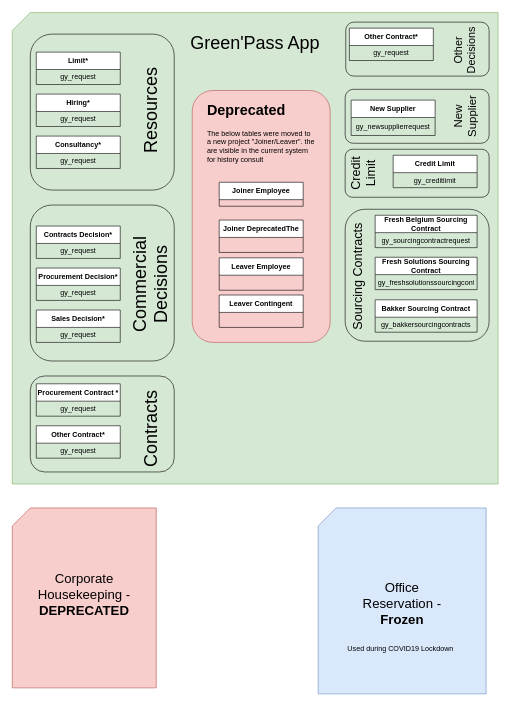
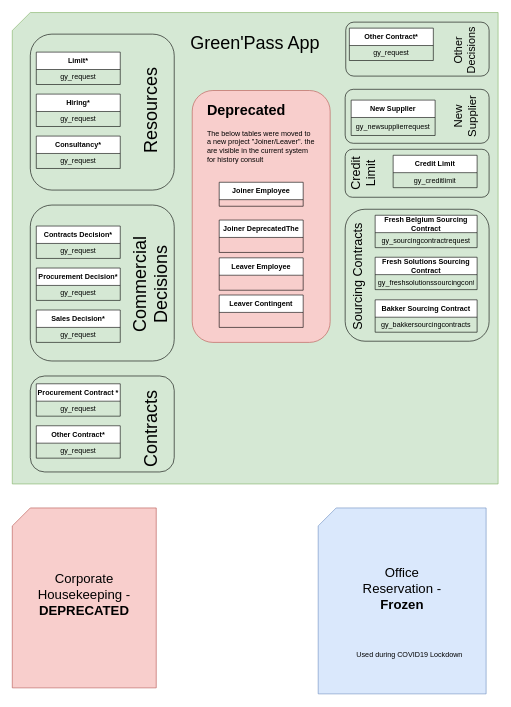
(402, 604) -> (402, 589)
(401, 649) -> (410, 655)
